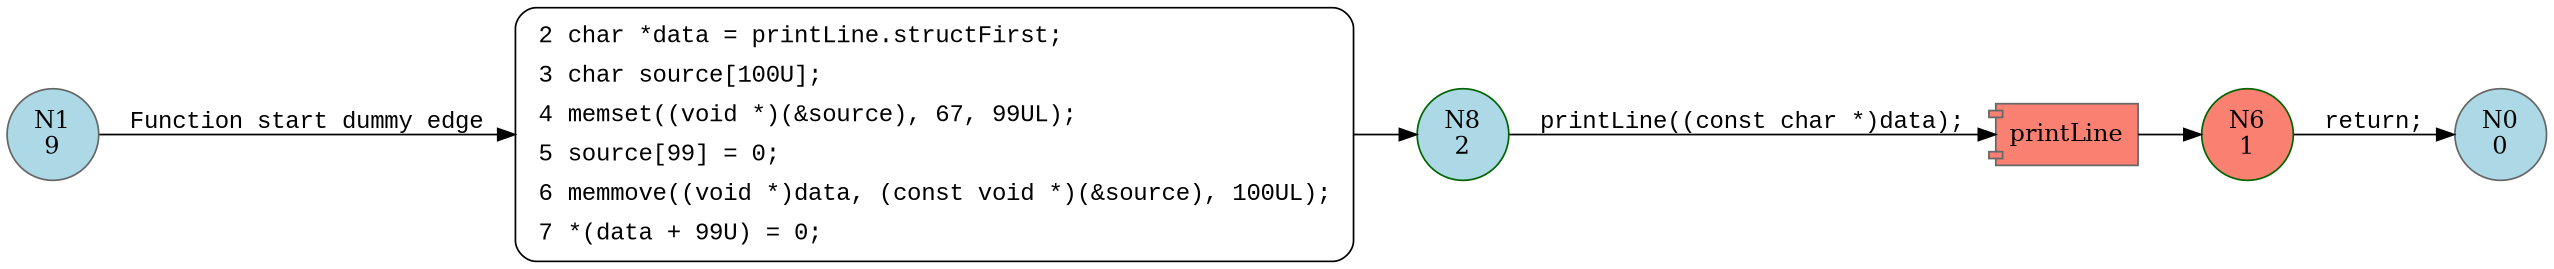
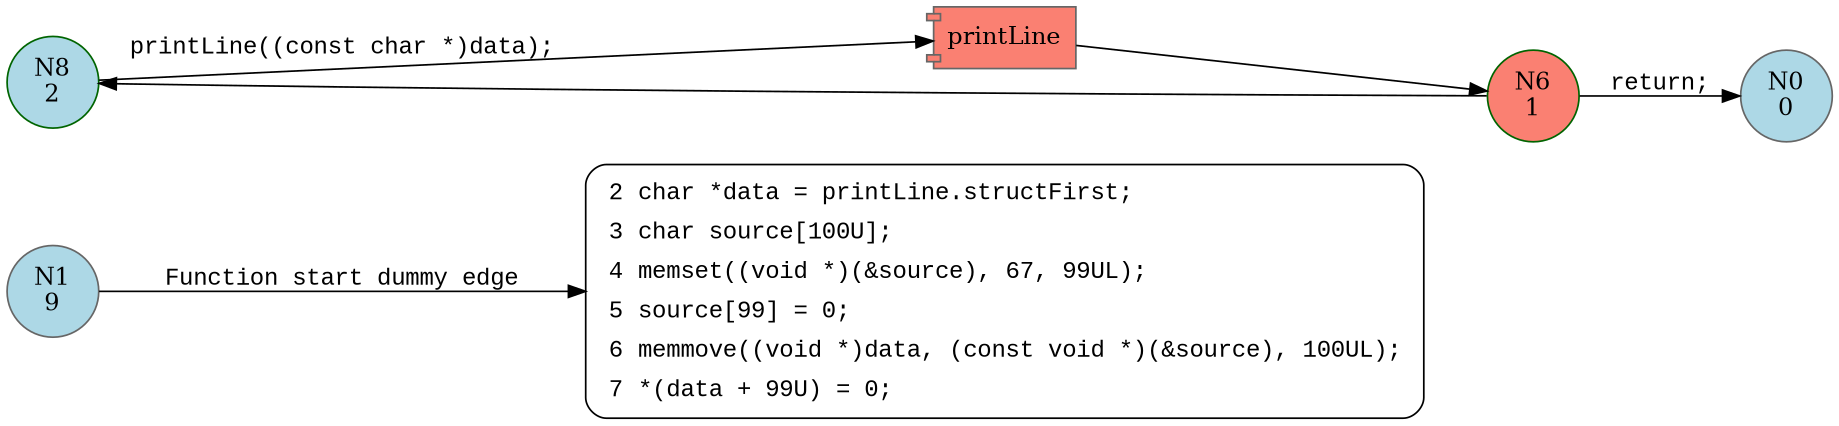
(1376, 135) -> (802, 92)
